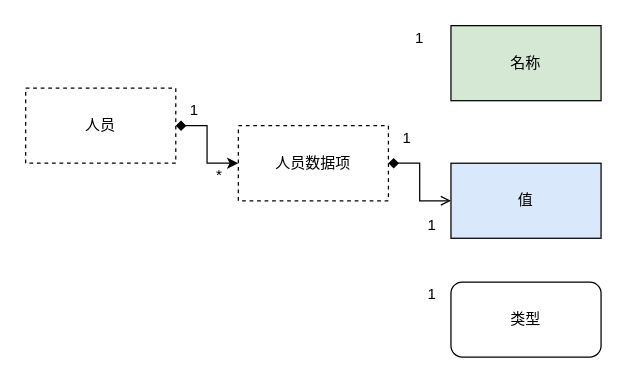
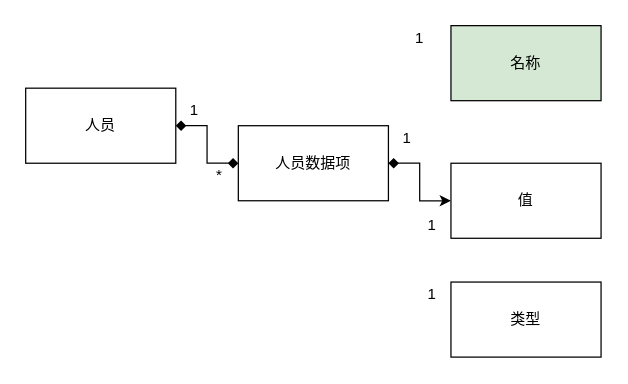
(101, 126) -> (101, 126)
(228, 163) -> (227, 163)
(313, 163) -> (313, 163)
(443, 201) -> (441, 201)
(526, 201) -> (526, 201)
(526, 319) -> (526, 319)
